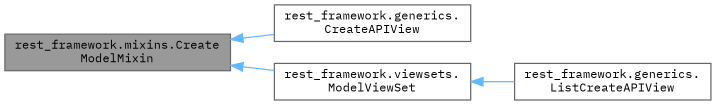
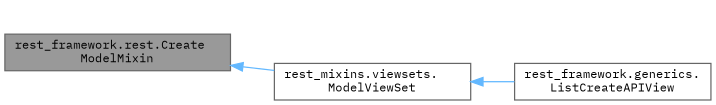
(373, 23) -> none
(118, 52) -> (118, 52)
(373, 82) -> (373, 82)
